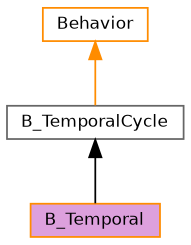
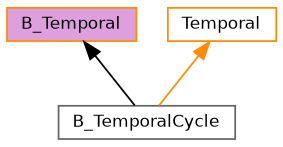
(95, 24) -> (222, 24)
(95, 180) -> (115, 81)
